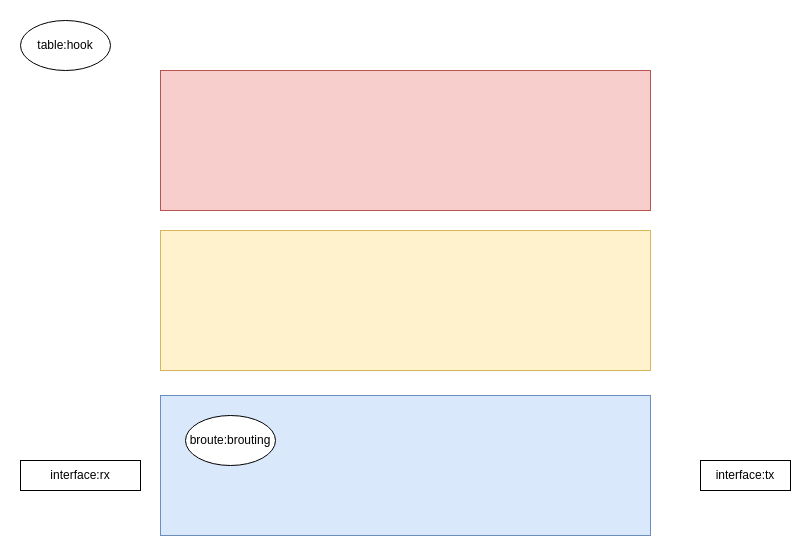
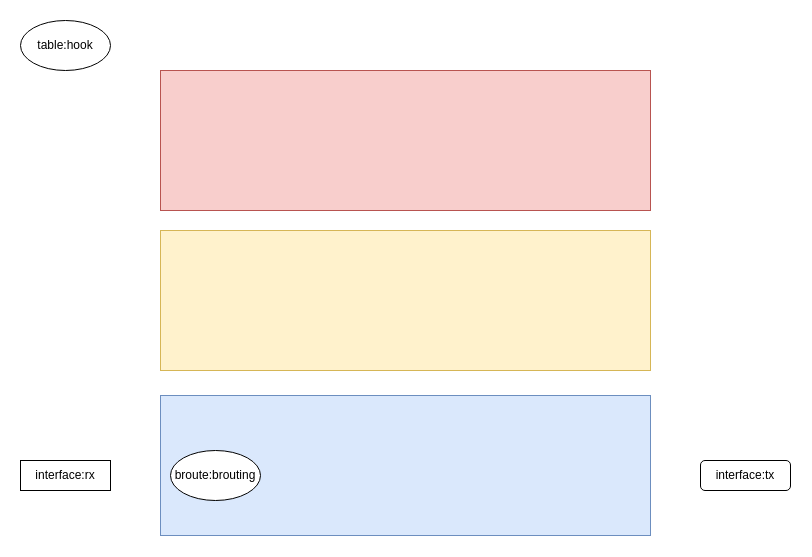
(231, 441) -> (216, 476)
(81, 476) -> (66, 476)
(746, 476) -> (746, 476)
